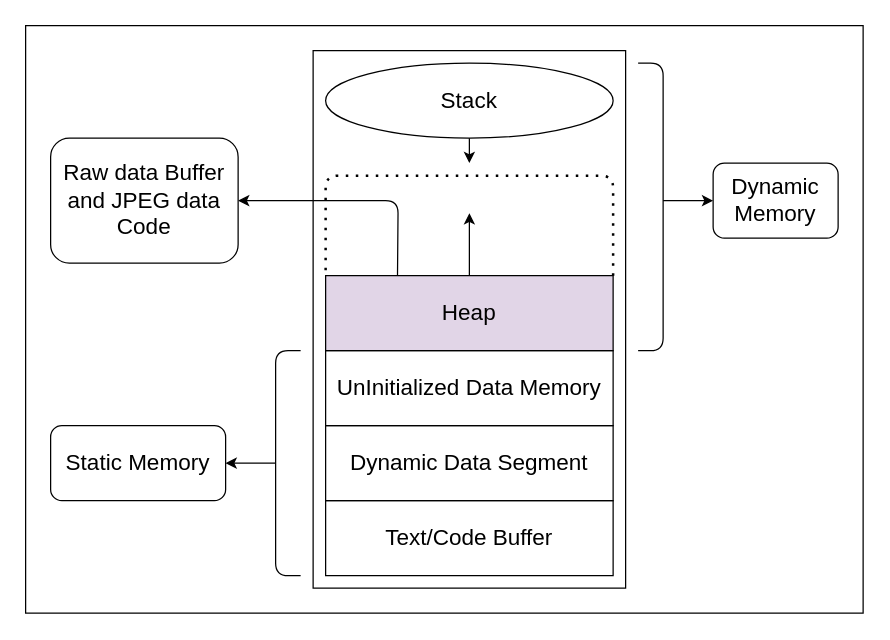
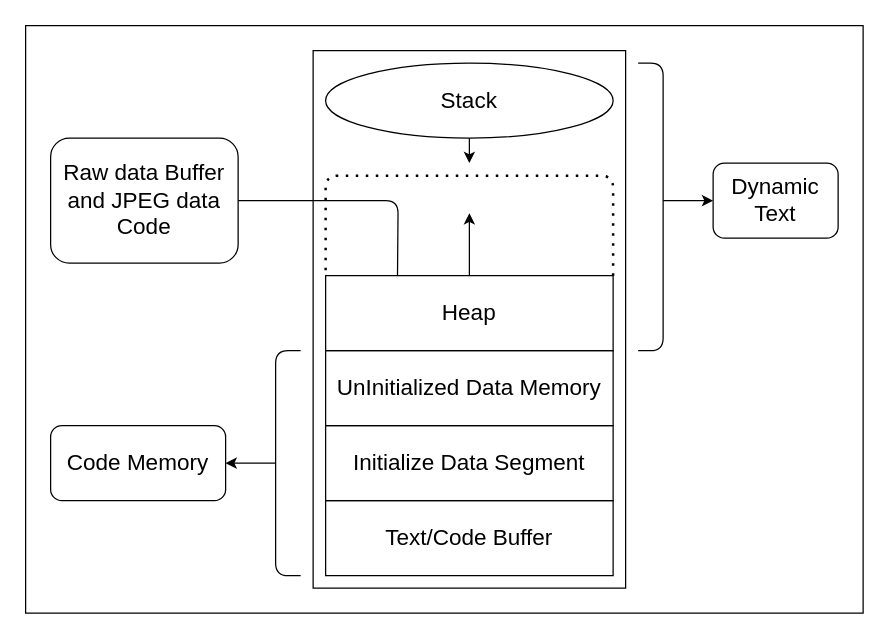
(248, 201) -> (244, 201)
(776, 201) -> (776, 201)
(469, 313) -> (469, 313)
(138, 463) -> (138, 463)
(469, 463) -> (469, 463)
